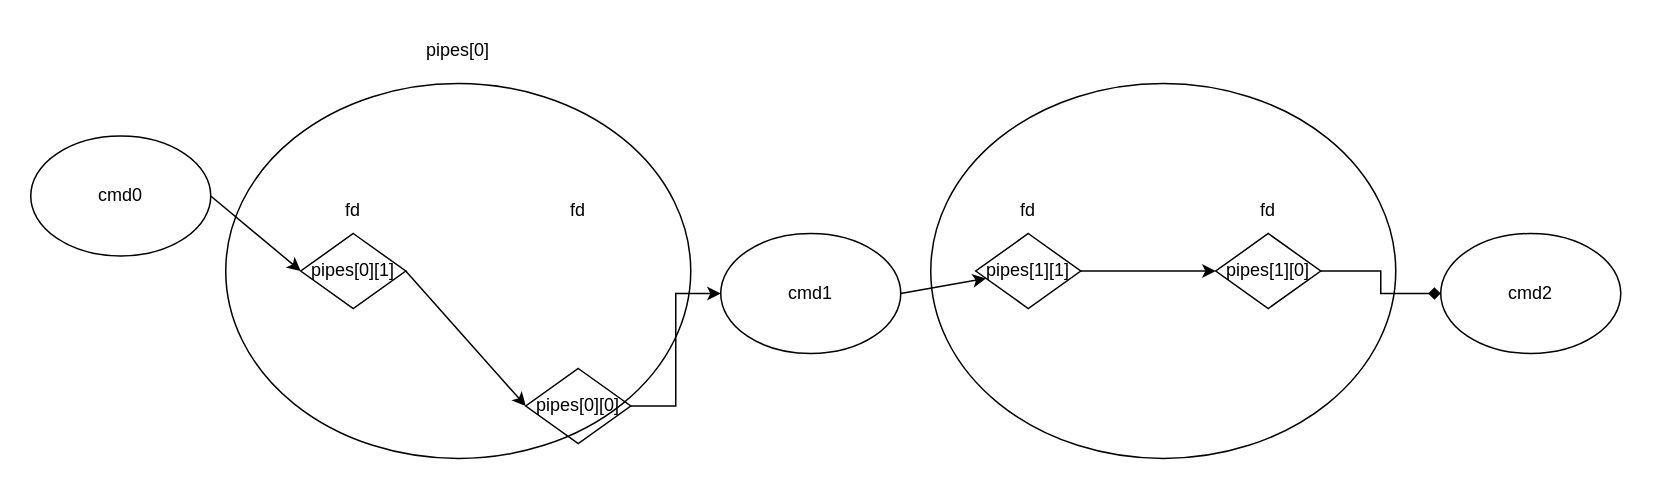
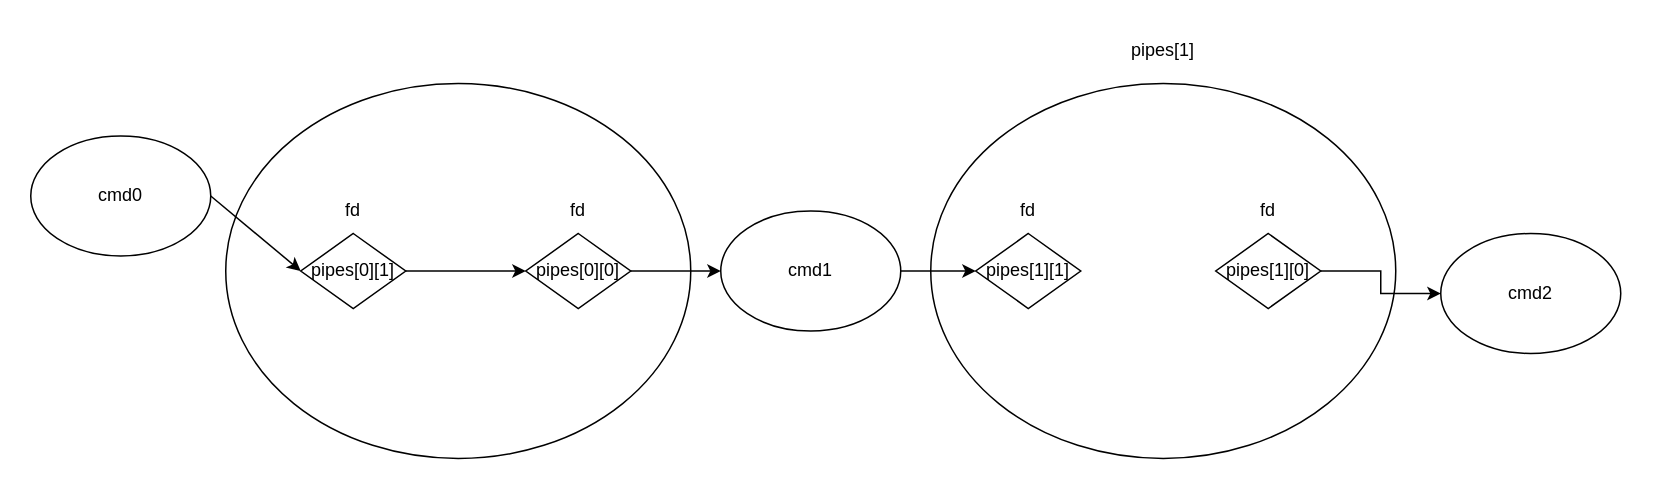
(458, 50) -> none
none -> (1163, 50)
(1143, 271) -> none
(811, 293) -> (811, 271)
(1428, 293) -> (1429, 293)
(578, 406) -> (578, 271)
